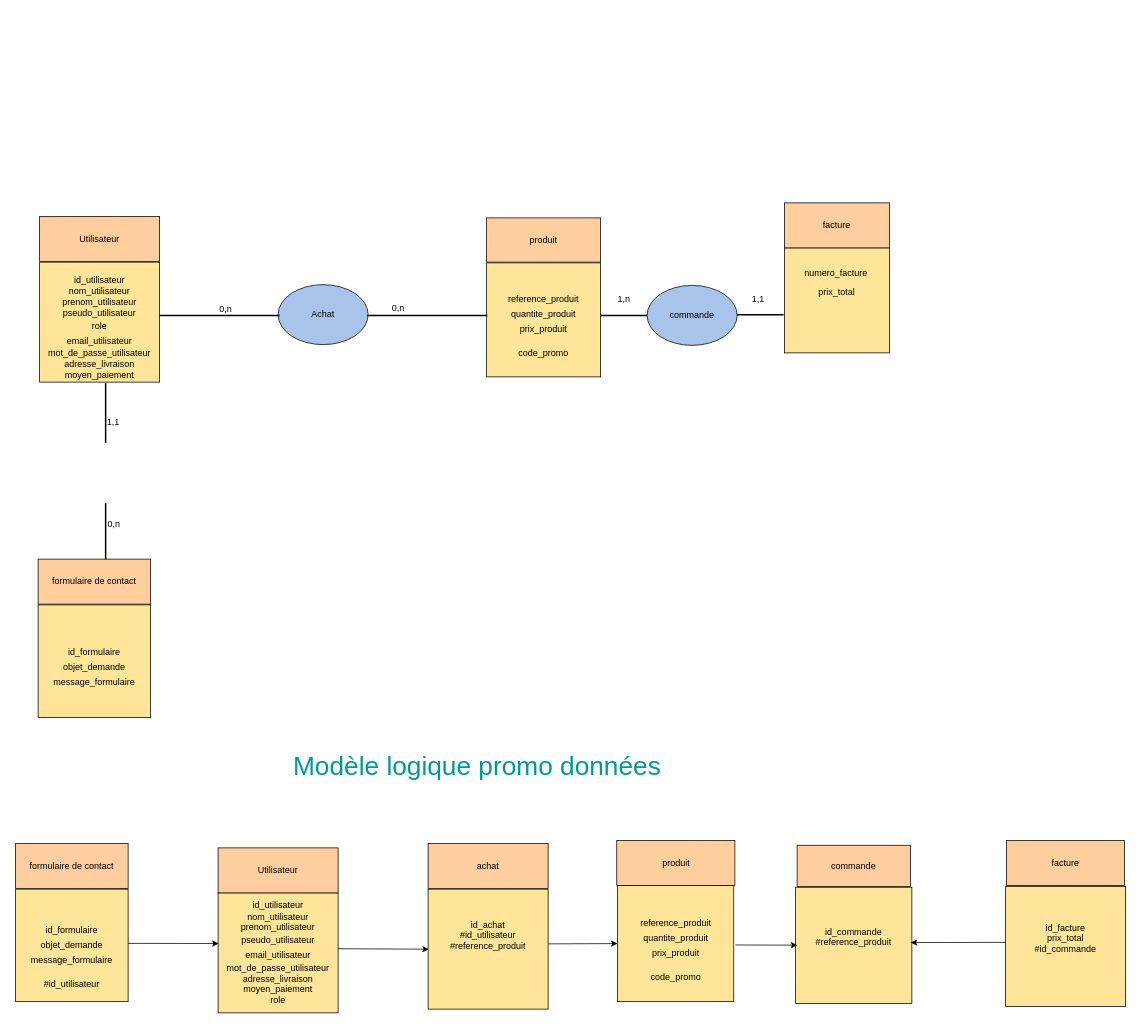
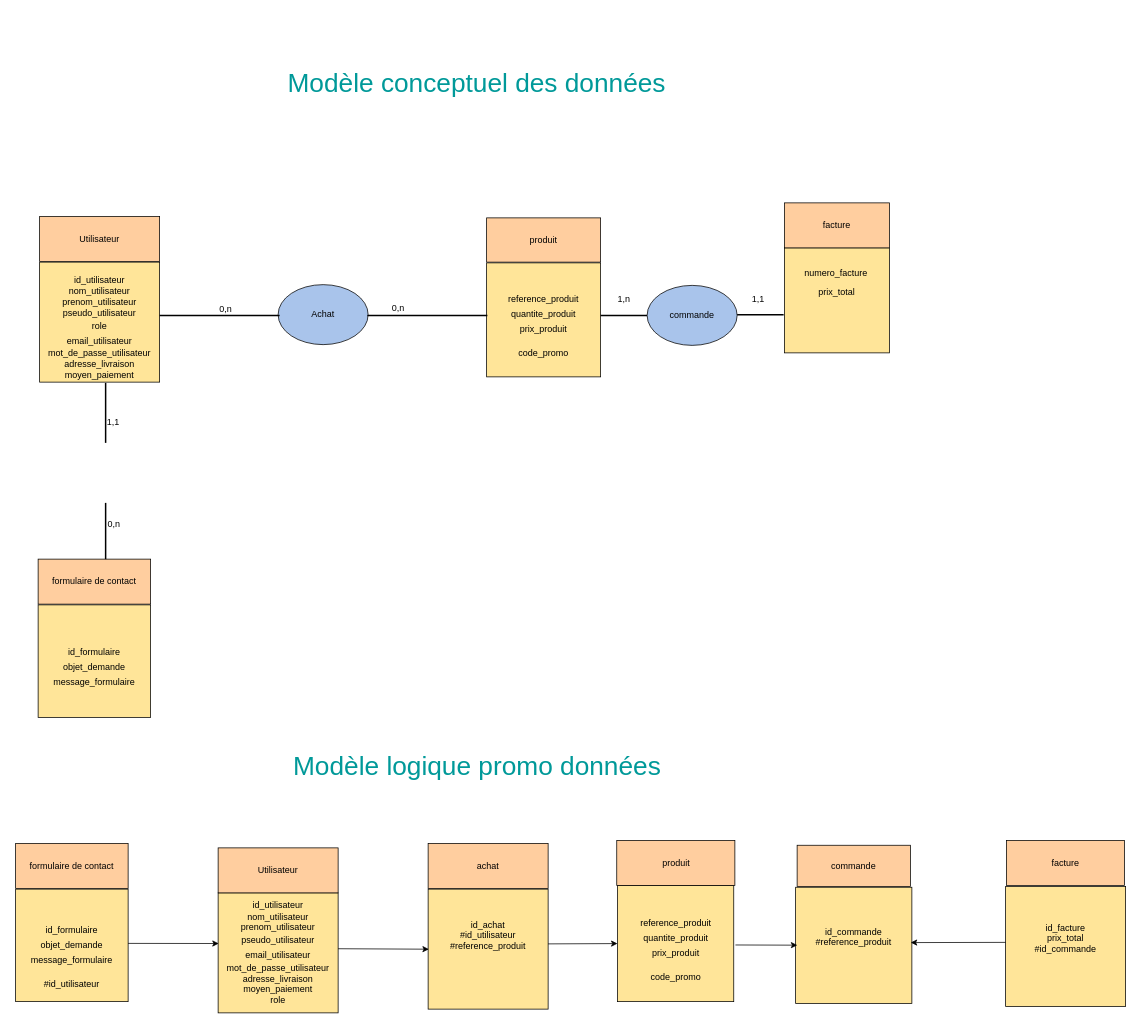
none -> (477, 83)
